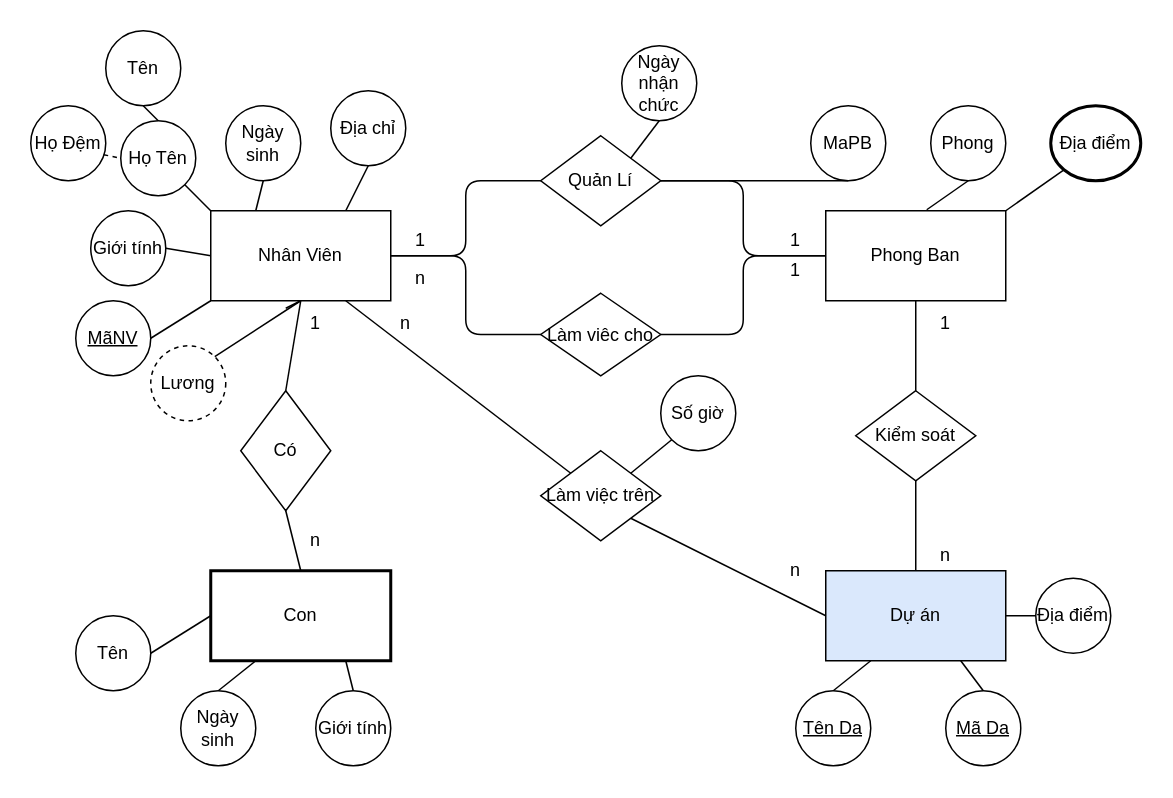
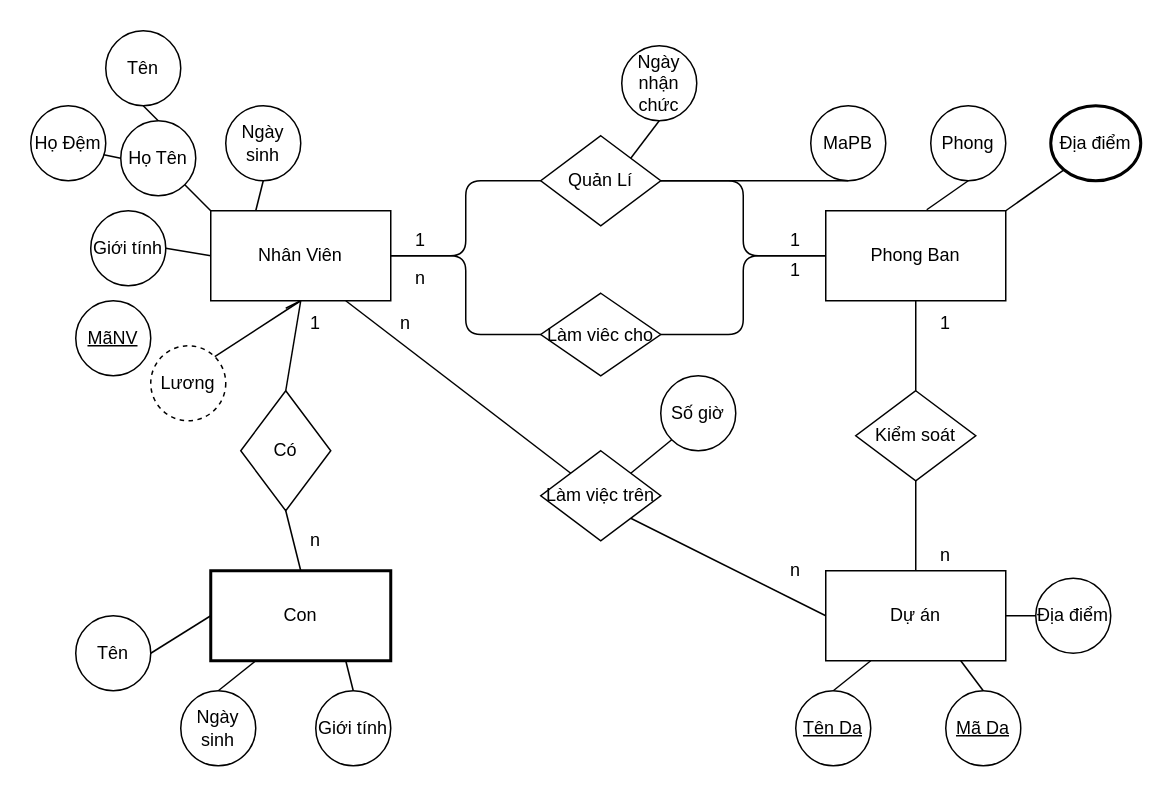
(368, 128) -> none
(113, 157) -> (113, 157)
(357, 188) -> none
(181, 320) -> none
(916, 616) -> (916, 616)
